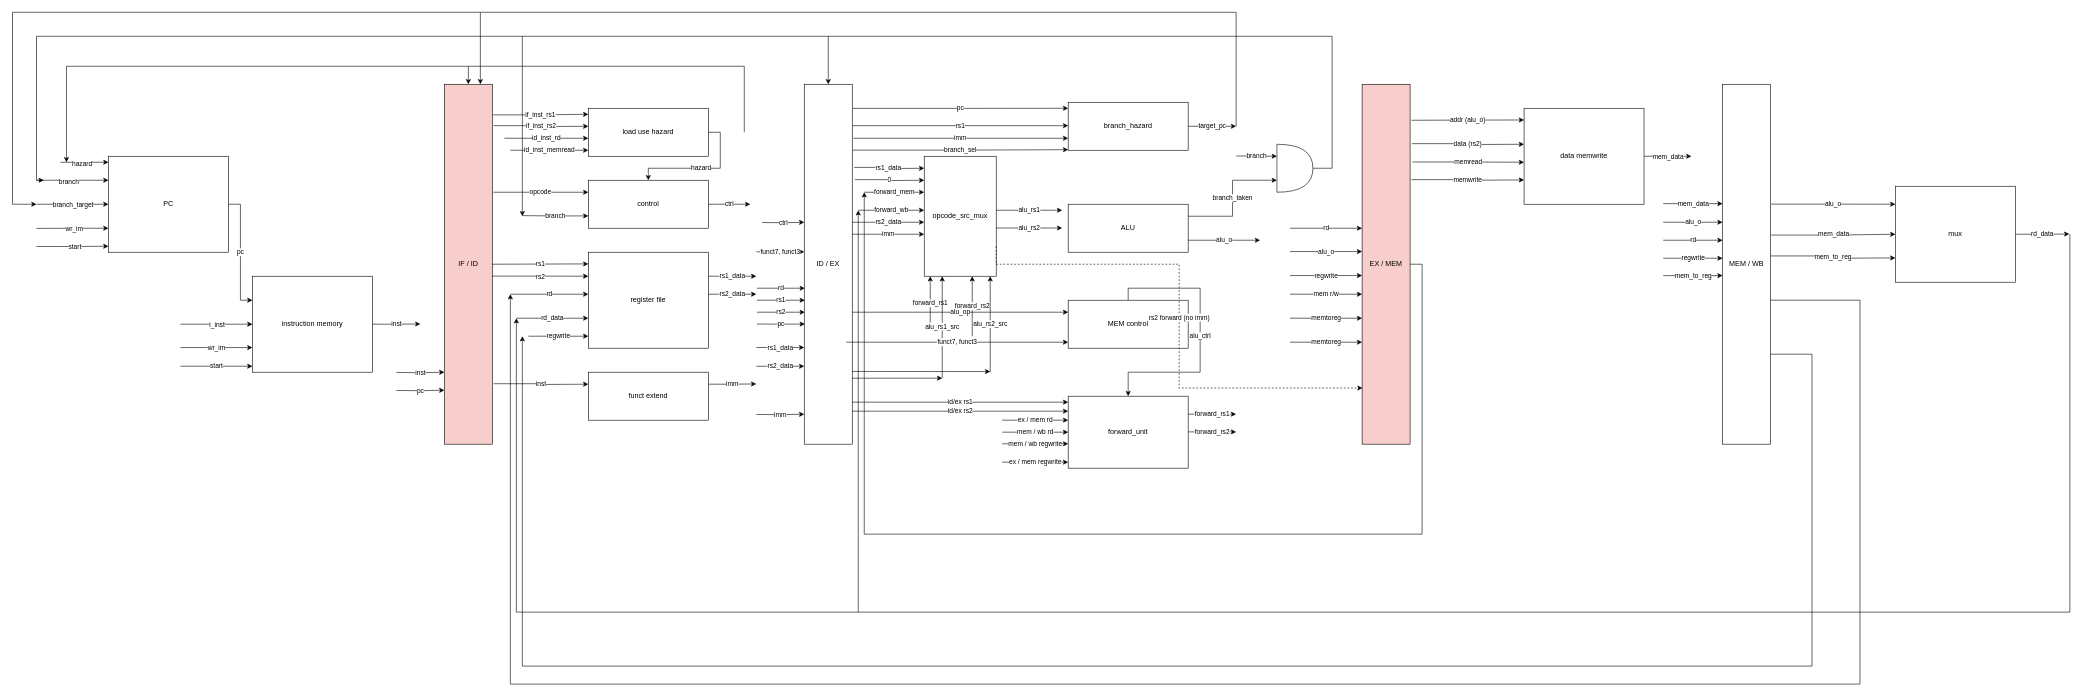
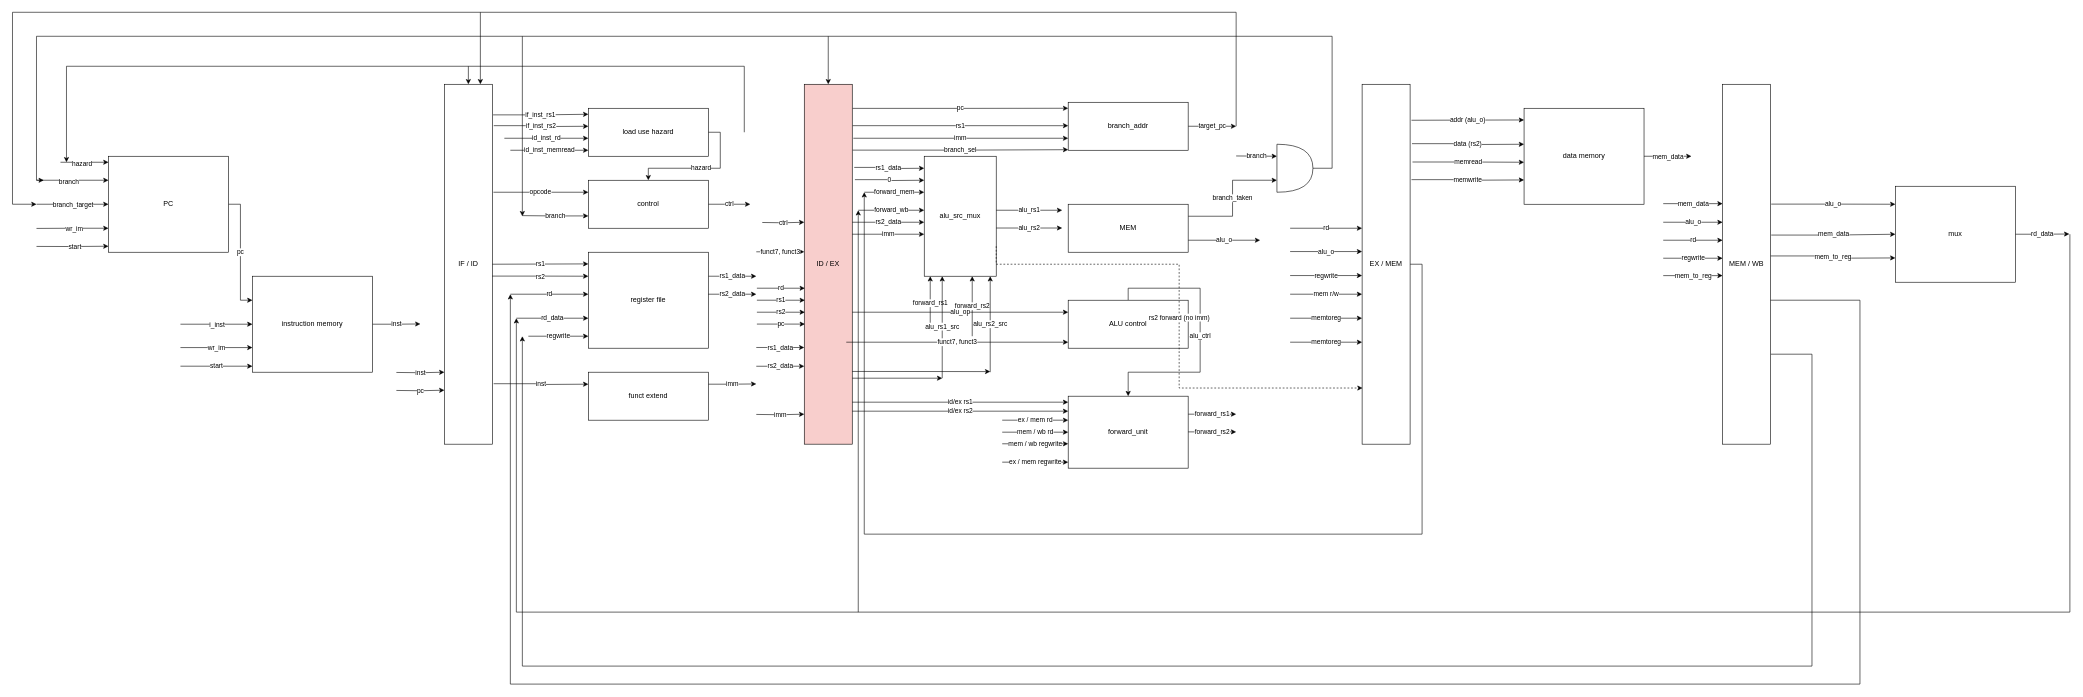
(1128, 126) -> (1128, 126)
(1584, 156) -> (1584, 156)
(960, 216) -> (960, 216)
(1128, 228) -> (1128, 228)
(468, 264) -> (468, 264)
(828, 264) -> (828, 264)
(1386, 264) -> (1386, 264)
(1128, 324) -> (1128, 324)
